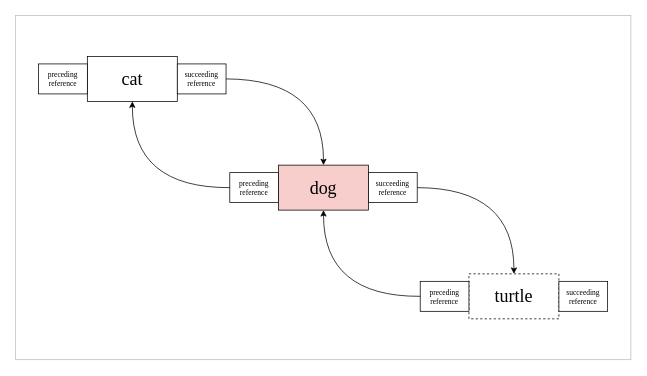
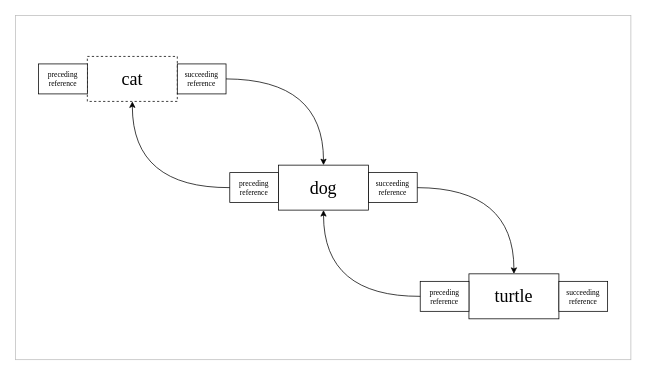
(132, 79) -> (132, 79)
(324, 188) -> (324, 188)
(514, 296) -> (514, 296)
